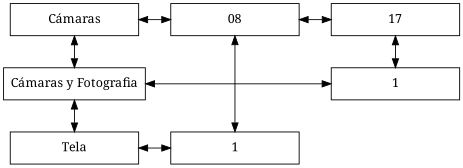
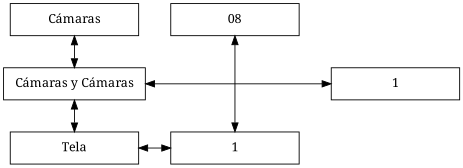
(155, 20) -> none
(395, 20) -> none
(74, 84) -> (74, 84)
